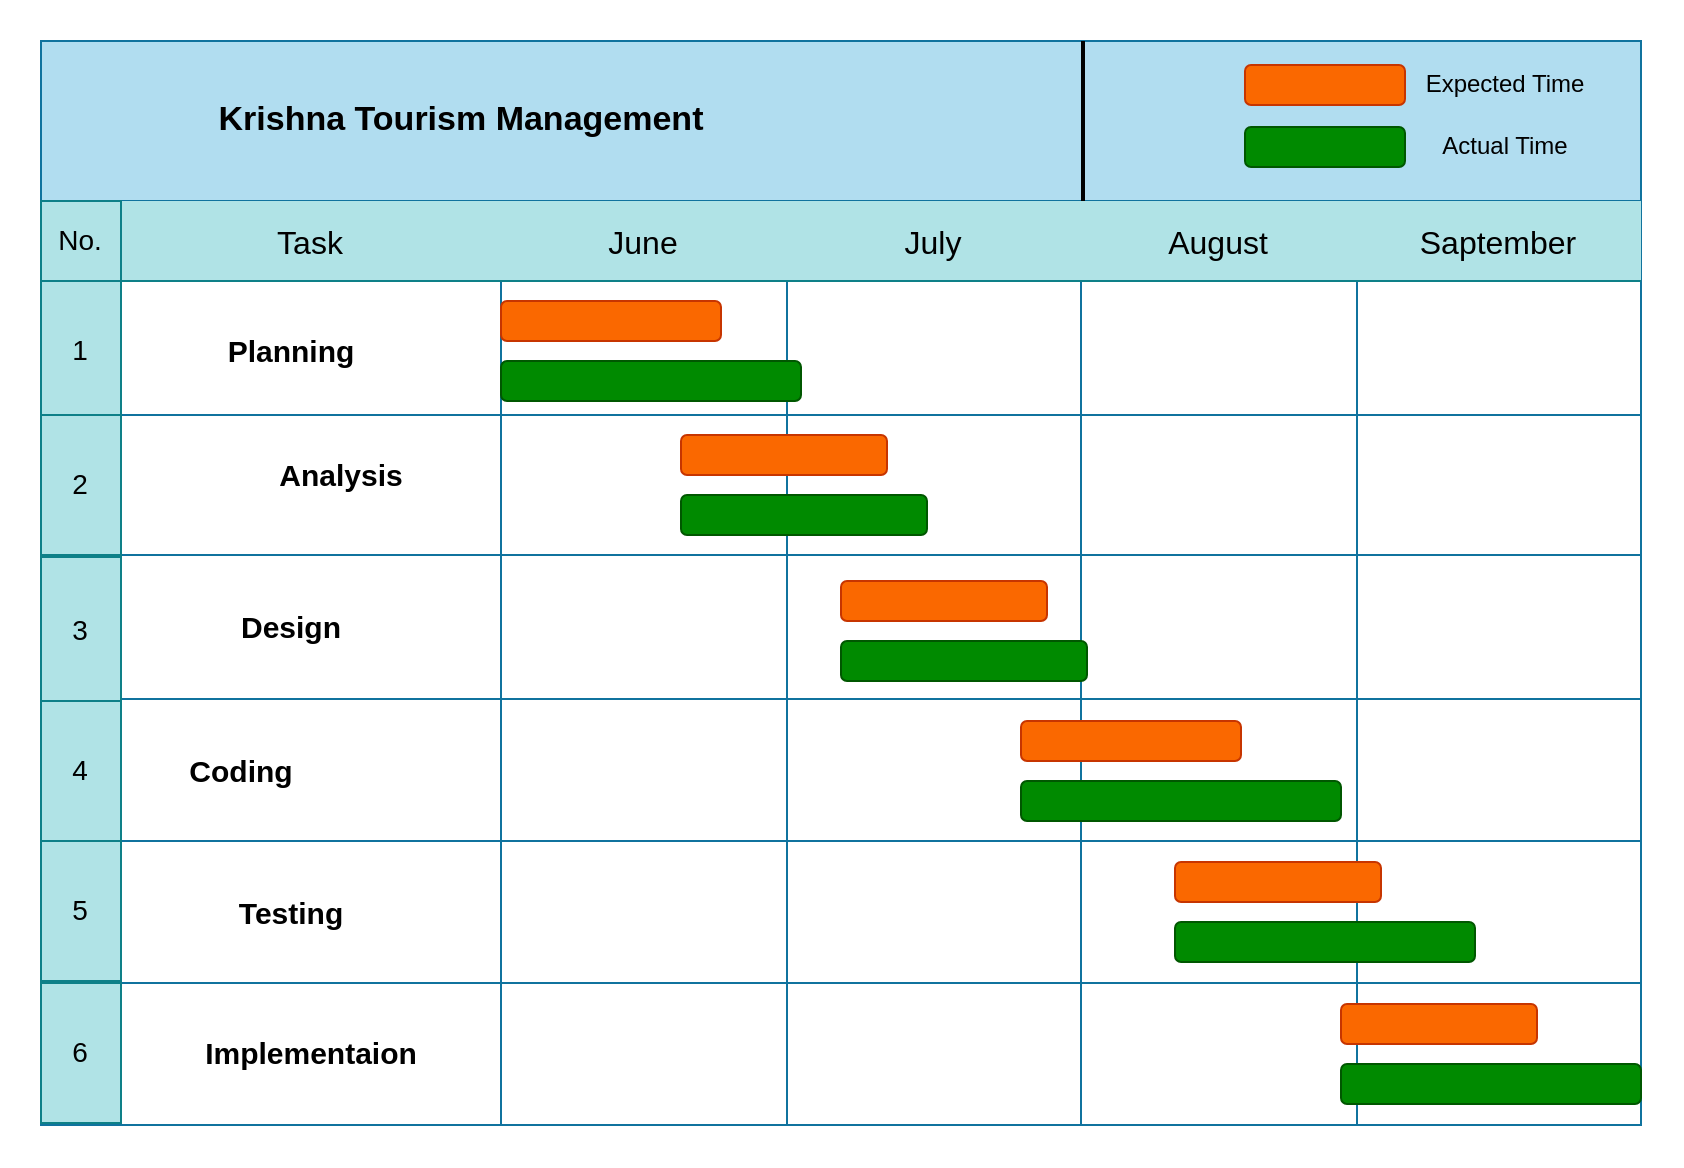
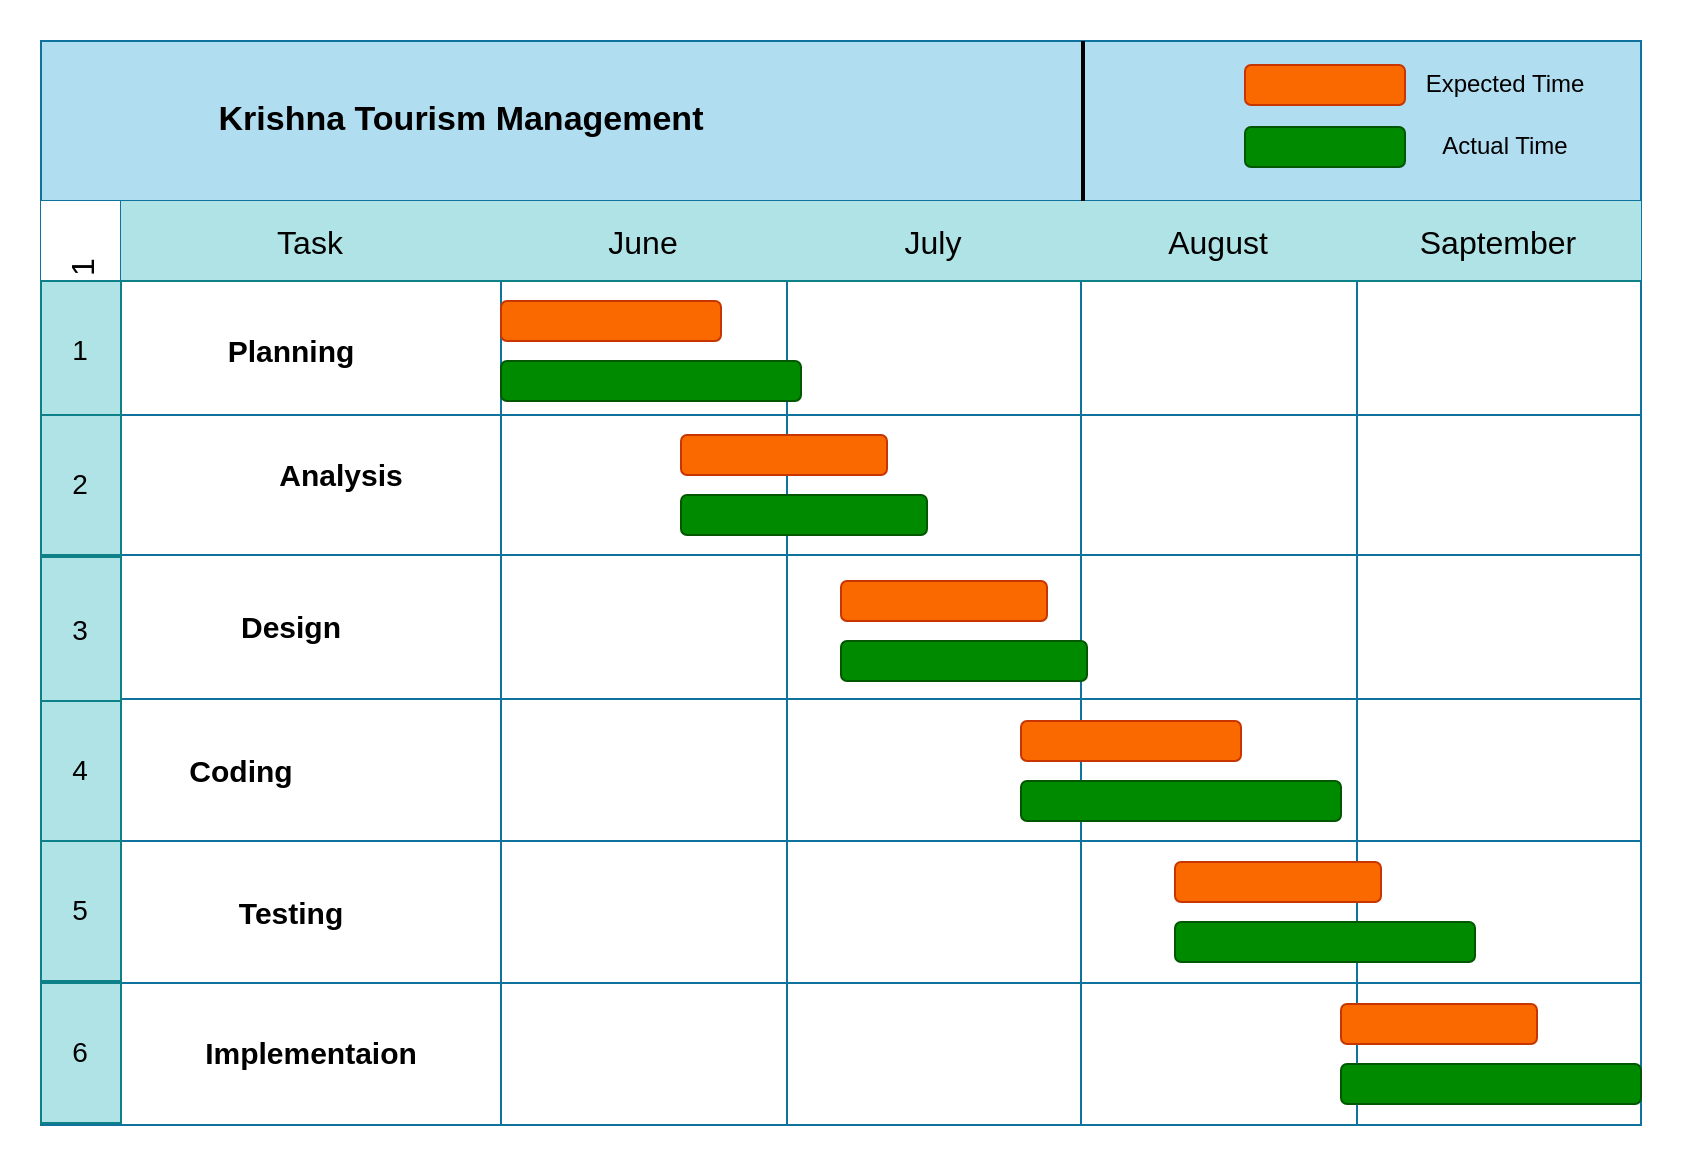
(81, 241) -> none
